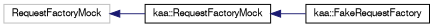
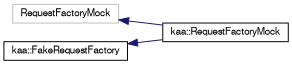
(293, 14) -> (150, 41)
